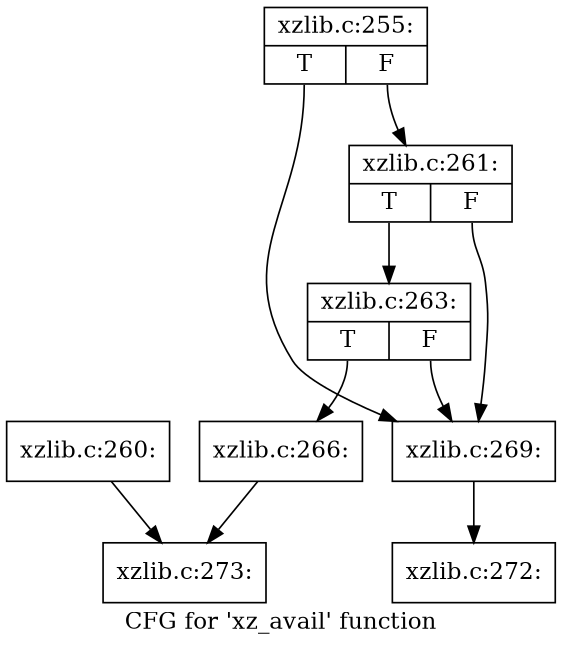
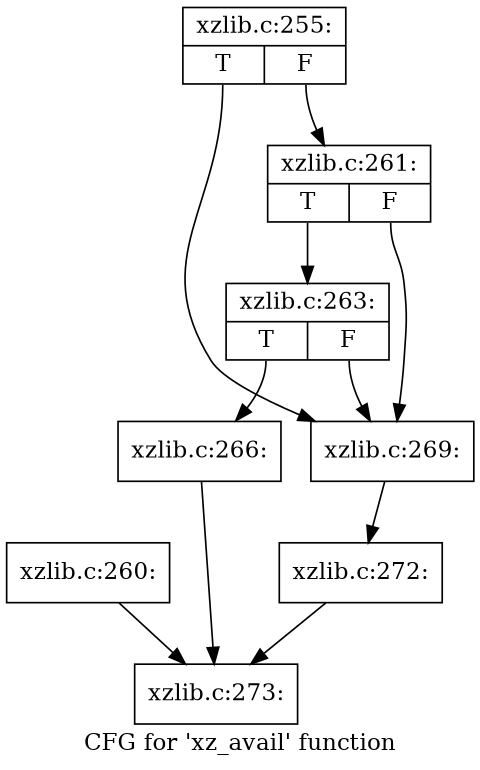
none -> (295, 628)
